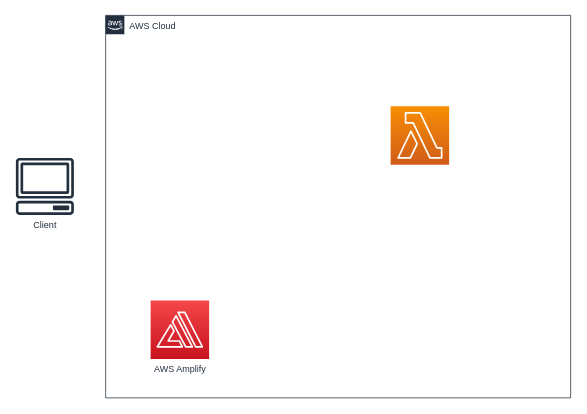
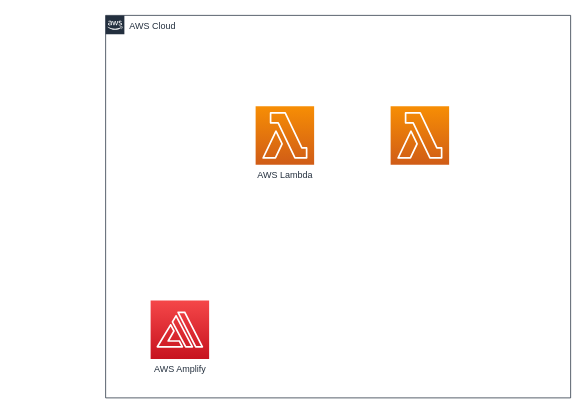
none -> (285, 135)
(45, 186) -> none
